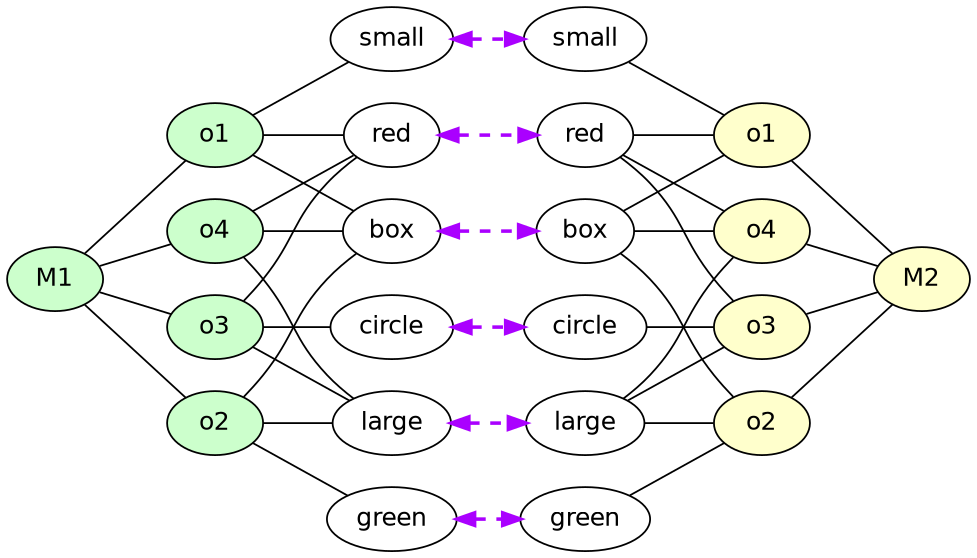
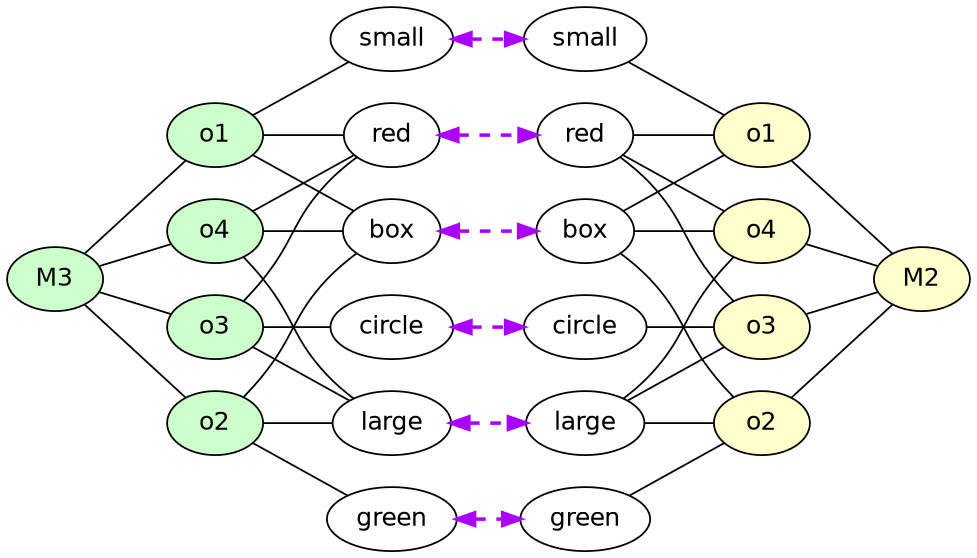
(55, 279) -> (55, 279)
